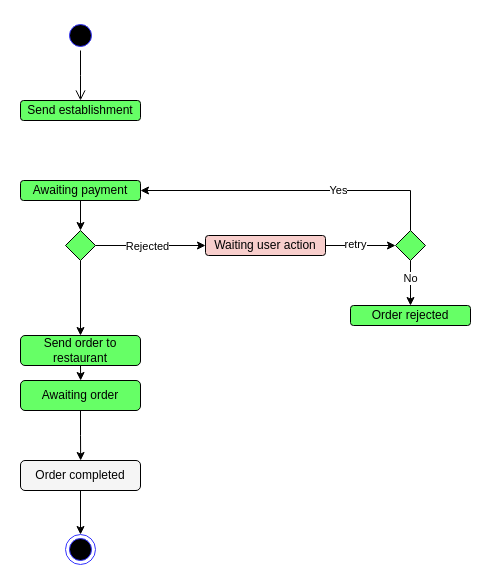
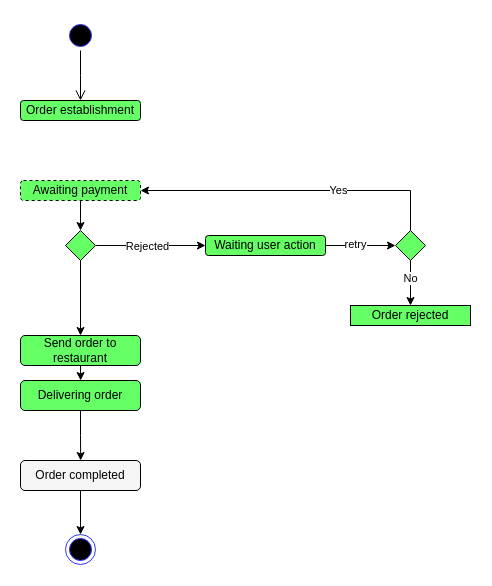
(81, 111) -> (81, 111)
(81, 191) -> (81, 191)
(266, 246) -> (266, 246)
(411, 316) -> (411, 316)
(81, 396) -> (81, 396)
